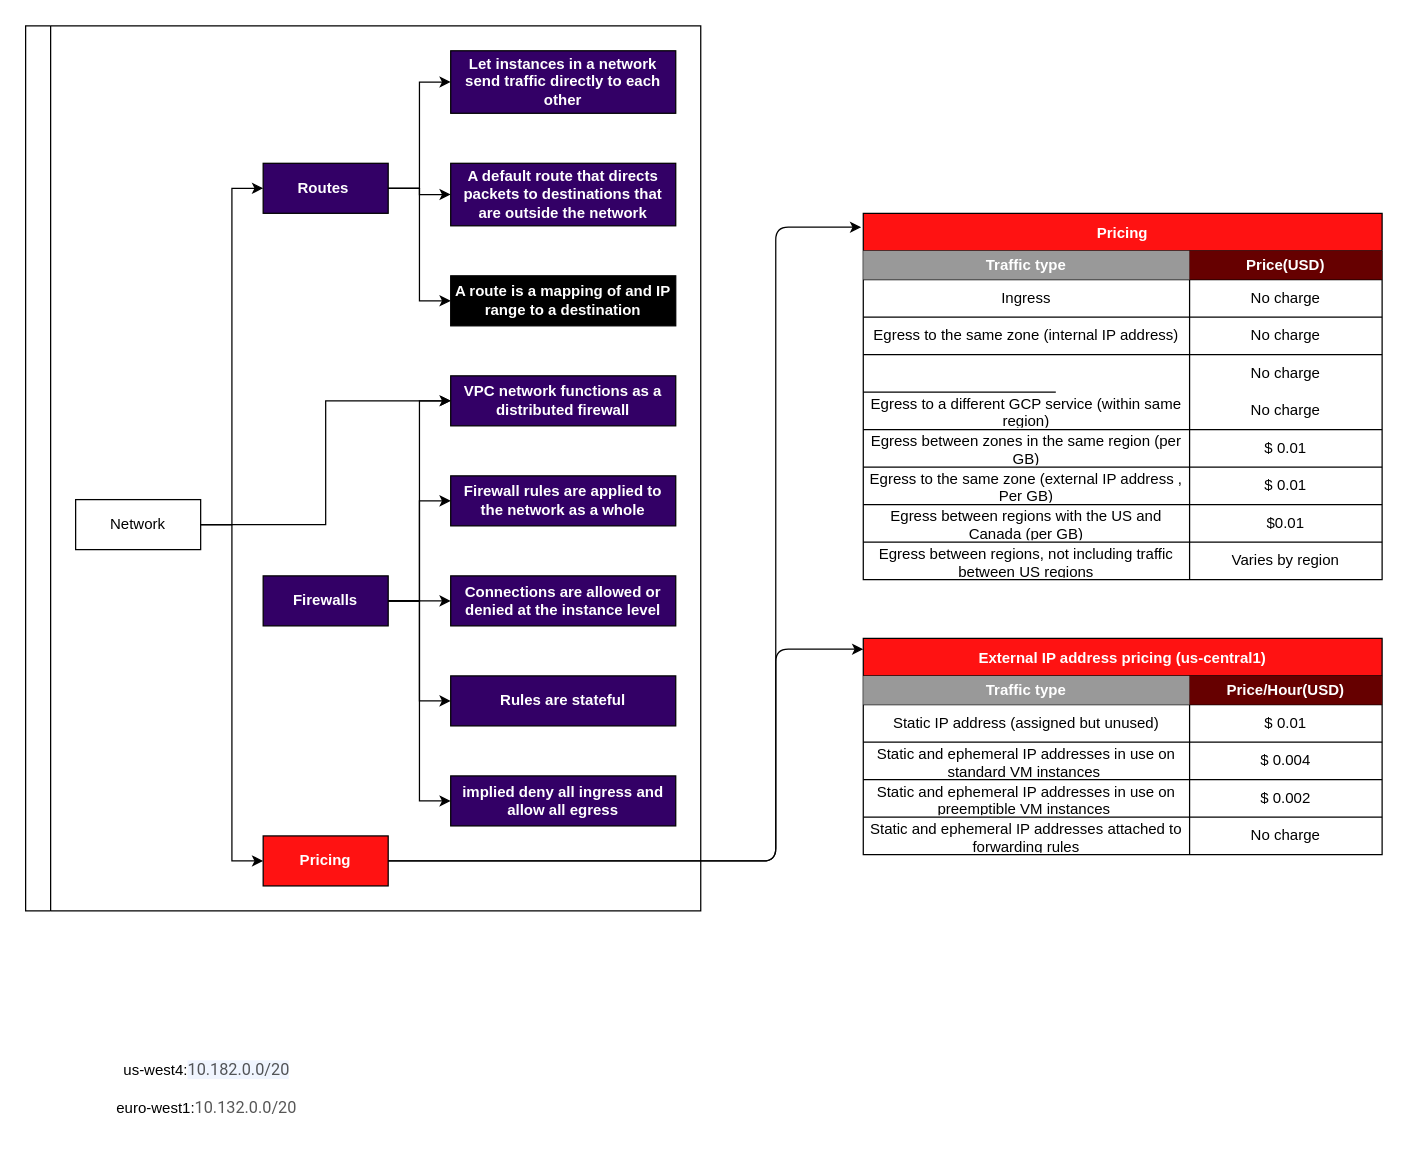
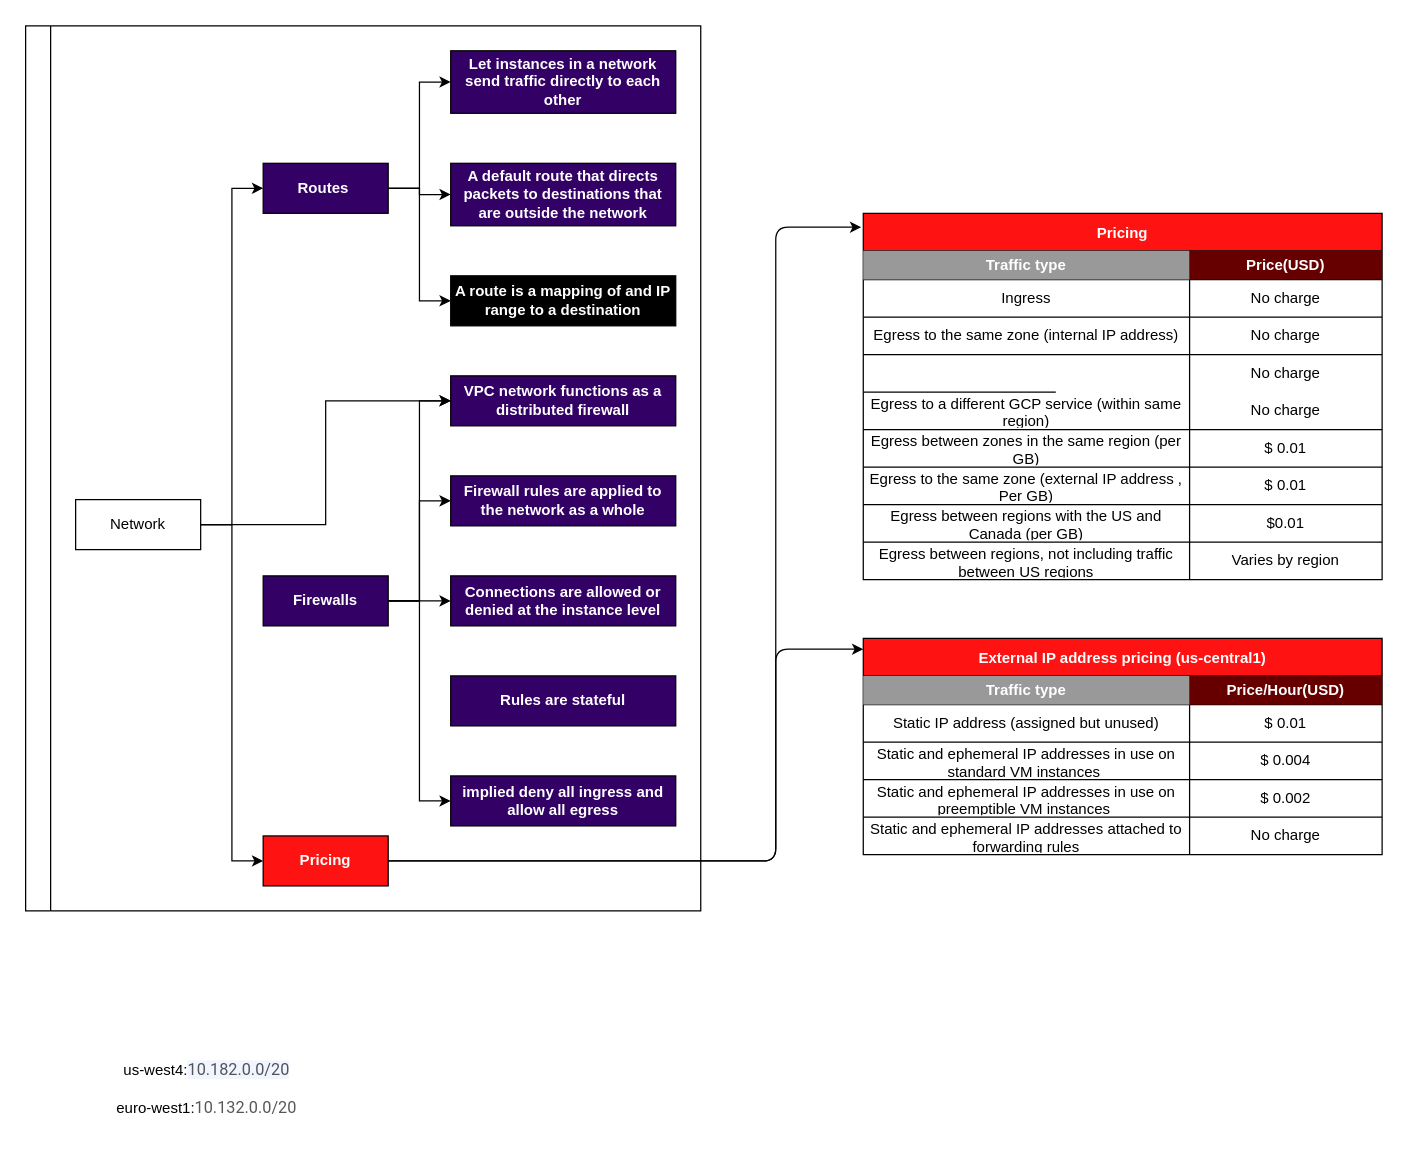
(443, 401) -> (443, 401)
(433, 701) -> none
